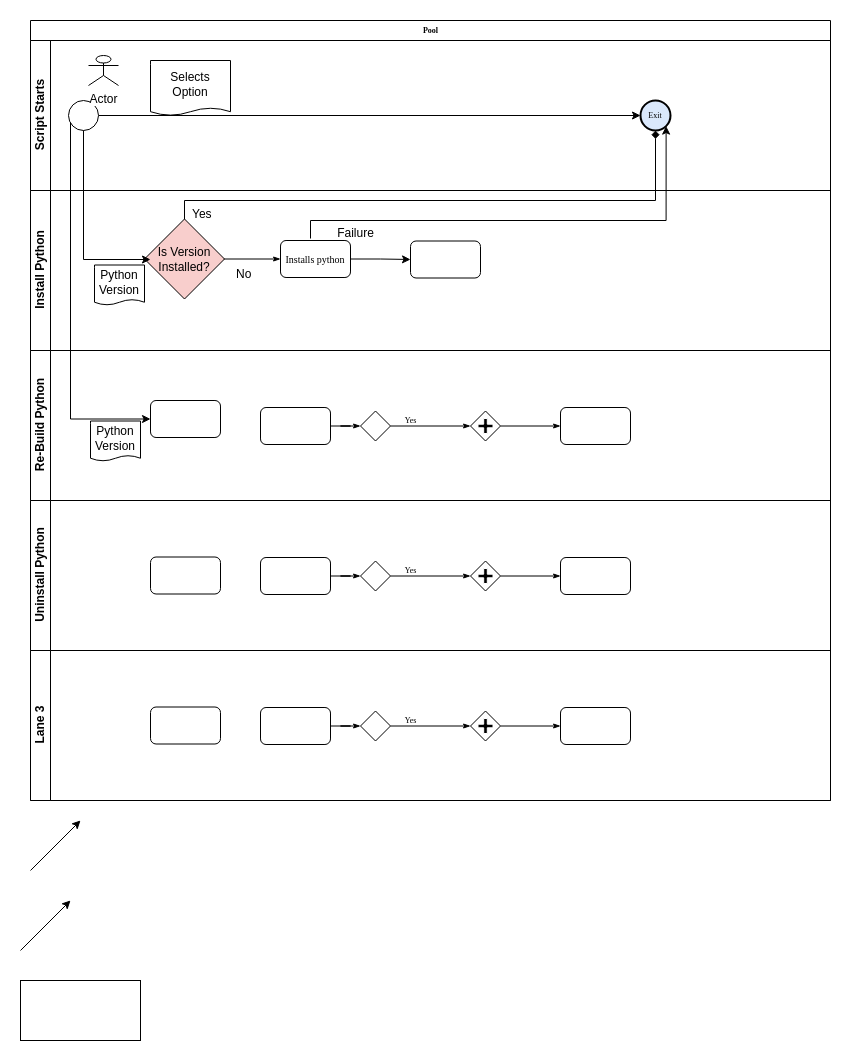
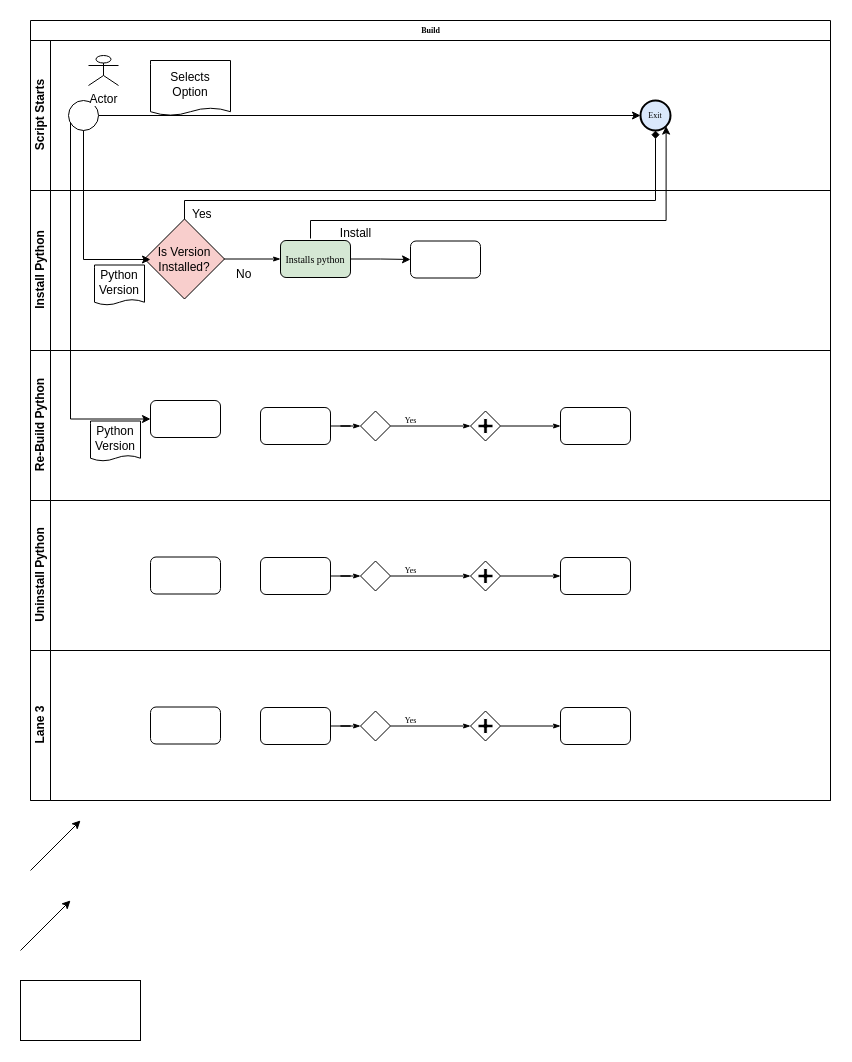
(431, 31) -> (431, 31)
(356, 234) -> (356, 234)
(316, 259) -> (316, 259)
